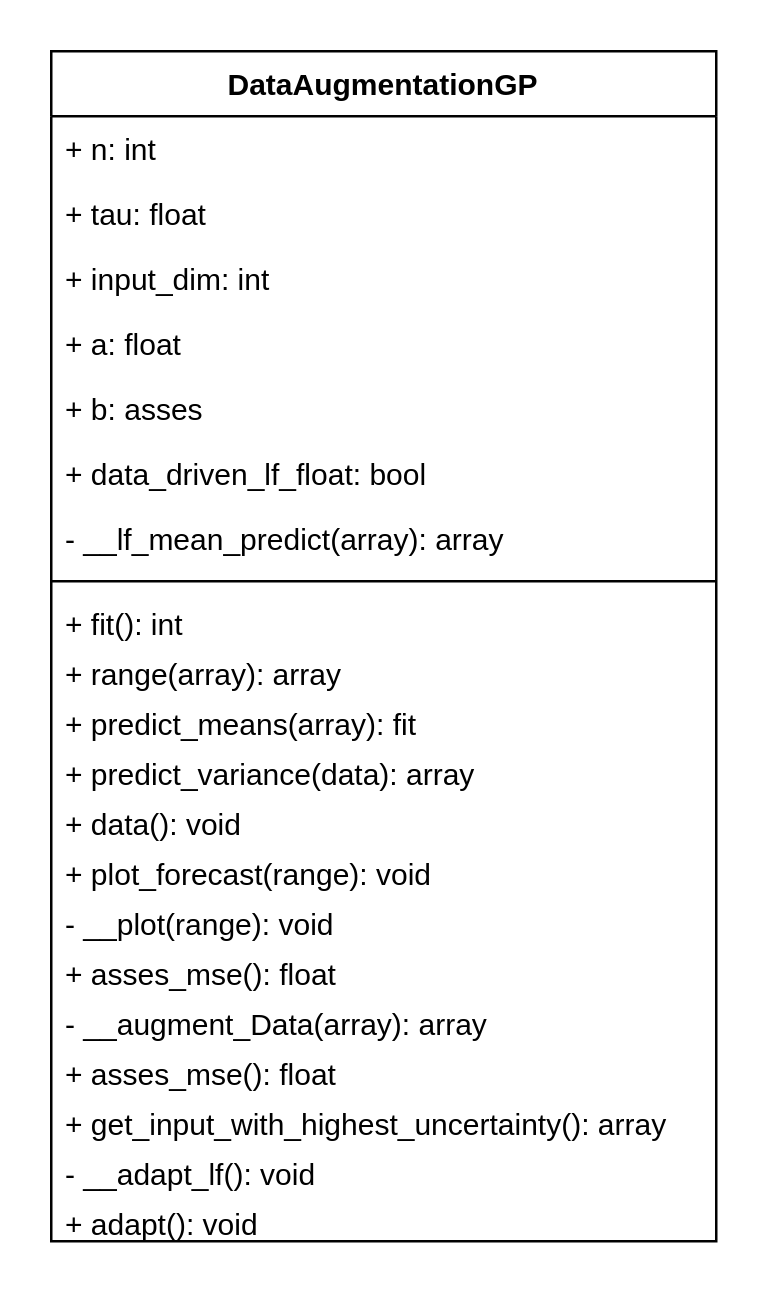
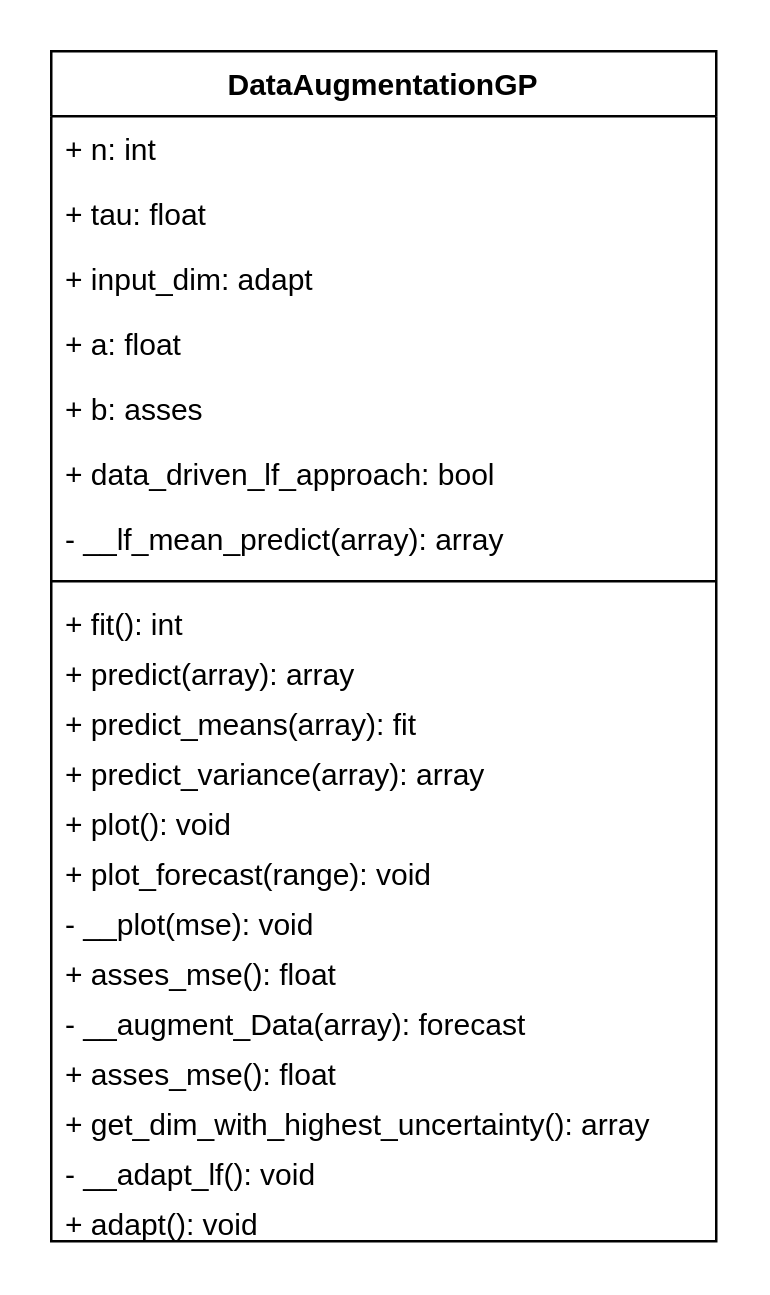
(176, 280) -> (197, 280)
(273, 475) -> (302, 475)
(230, 675) -> (243, 675)
(306, 775) -> (314, 775)
(167, 825) -> (163, 825)
(222, 925) -> (205, 925)
(305, 1025) -> (331, 1025)
(416, 1125) -> (399, 1125)
